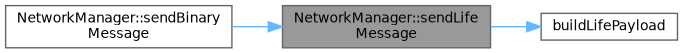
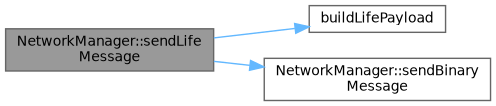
(250, 27) -> (232, 63)
